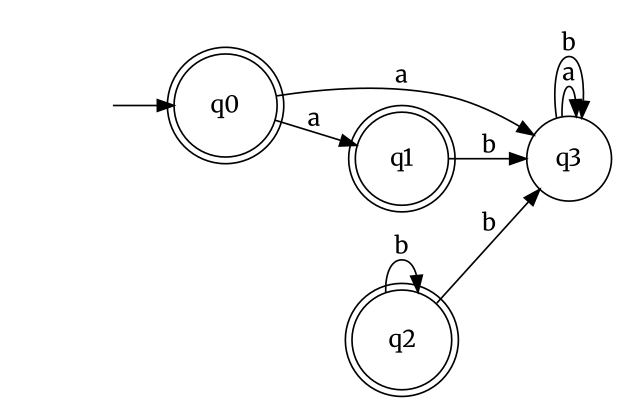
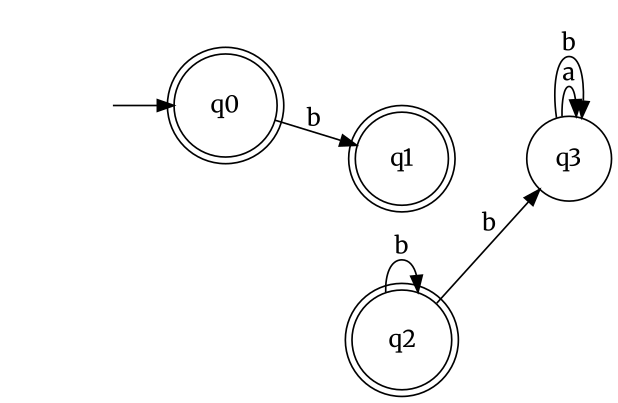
(401, 89) -> none
(314, 120) -> (314, 120)
(479, 159) -> none
